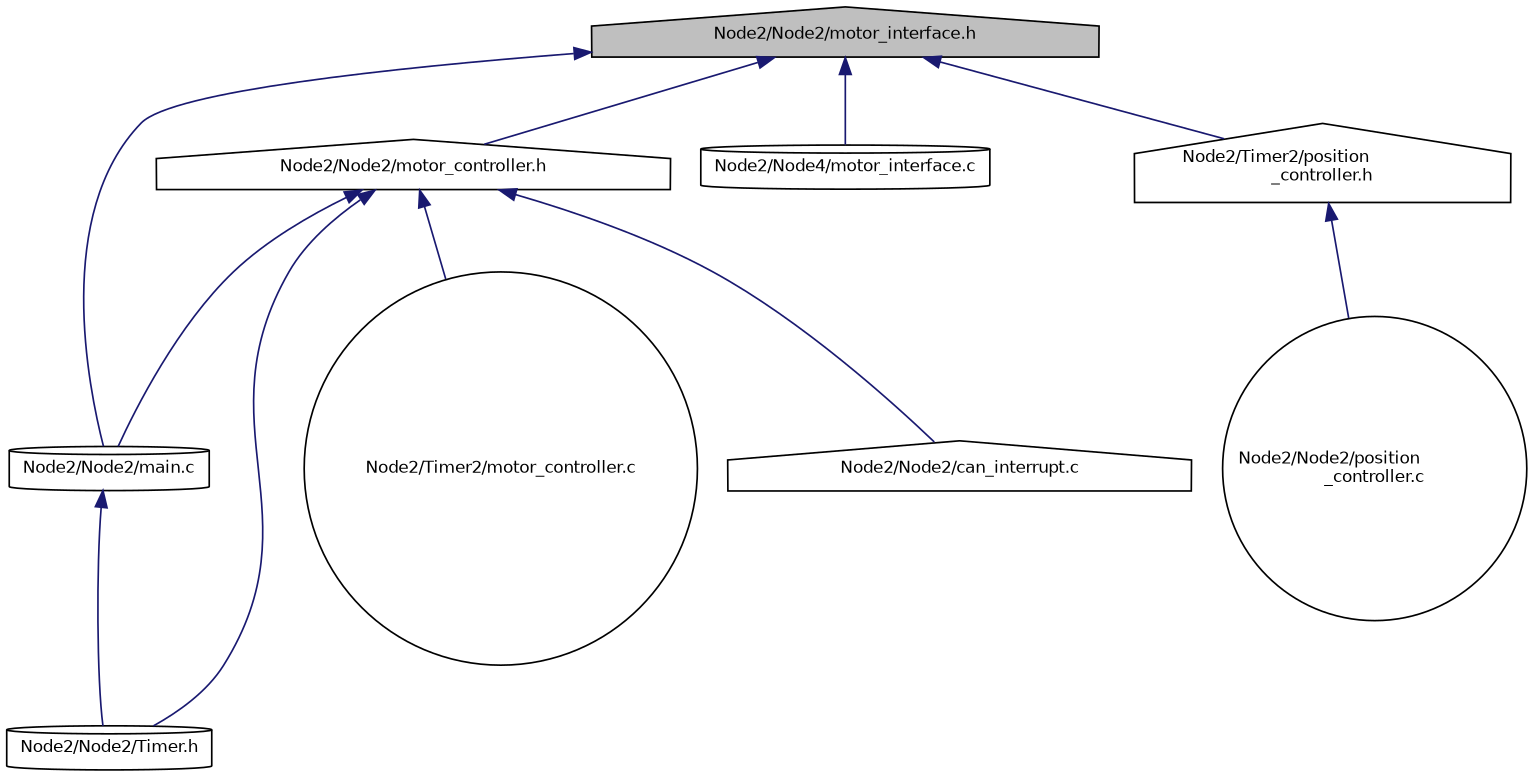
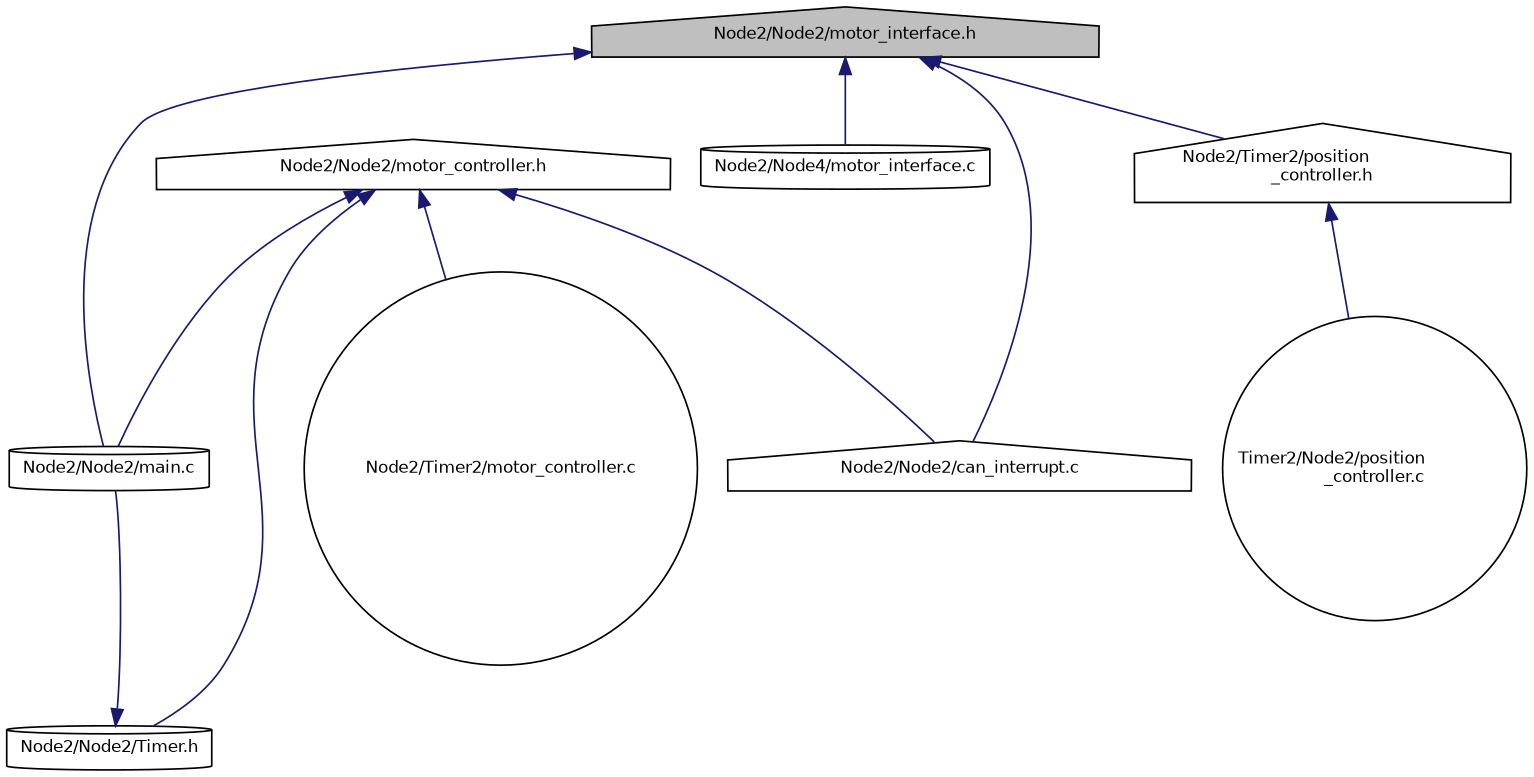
(621, 103) -> (1030, 239)
(1375, 469) -> (1375, 469)
(98, 617) -> (121, 600)
